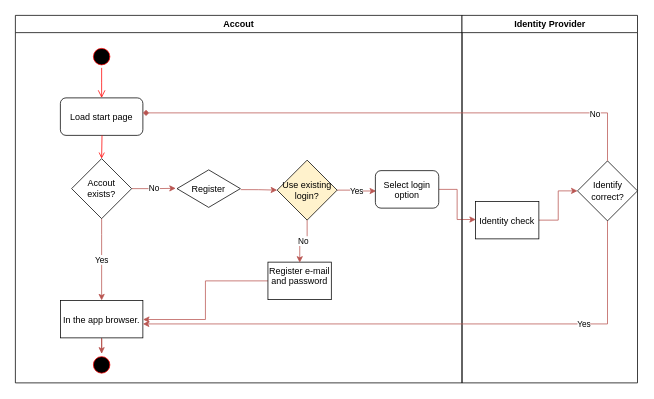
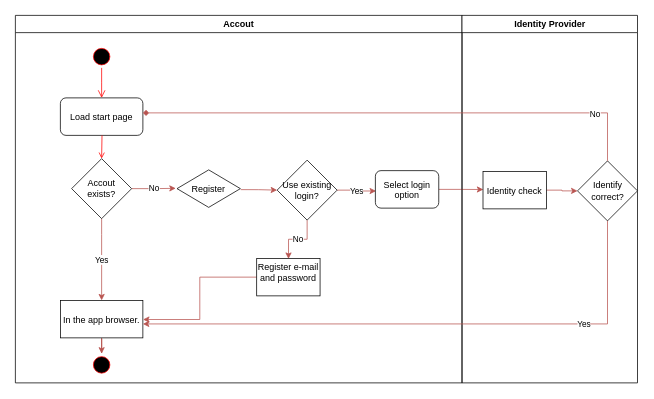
(307, 190) -> (307, 190)
(507, 220) -> (515, 190)
(300, 281) -> (288, 277)
